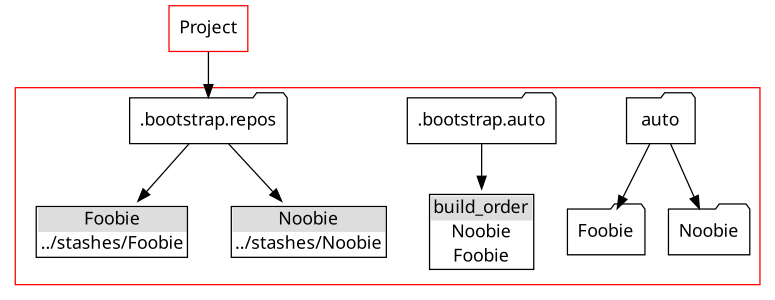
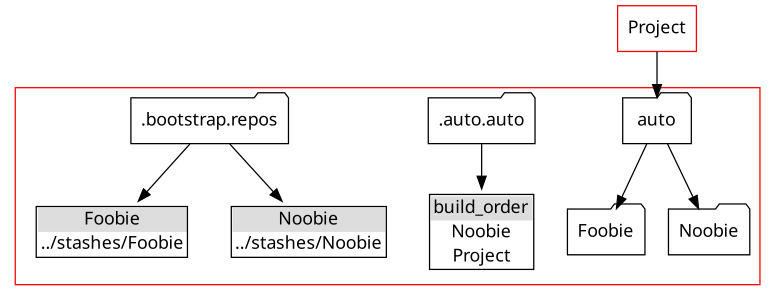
(208, 68) -> (657, 68)
(482, 121) -> (482, 121)
(482, 256) -> (482, 256)
